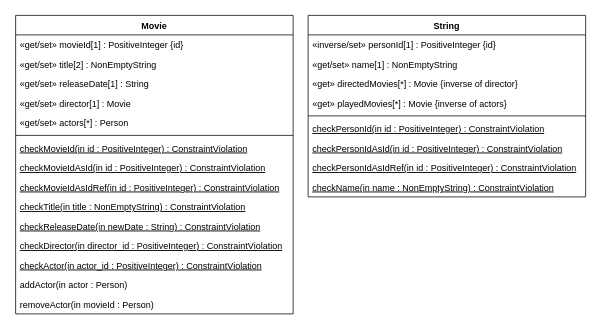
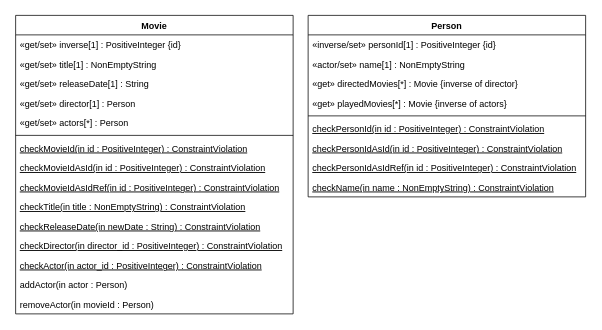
(446, 26) -> (446, 26)
(117, 45) -> (117, 45)
(101, 65) -> (101, 65)
(392, 65) -> (397, 65)
(87, 104) -> (90, 104)
